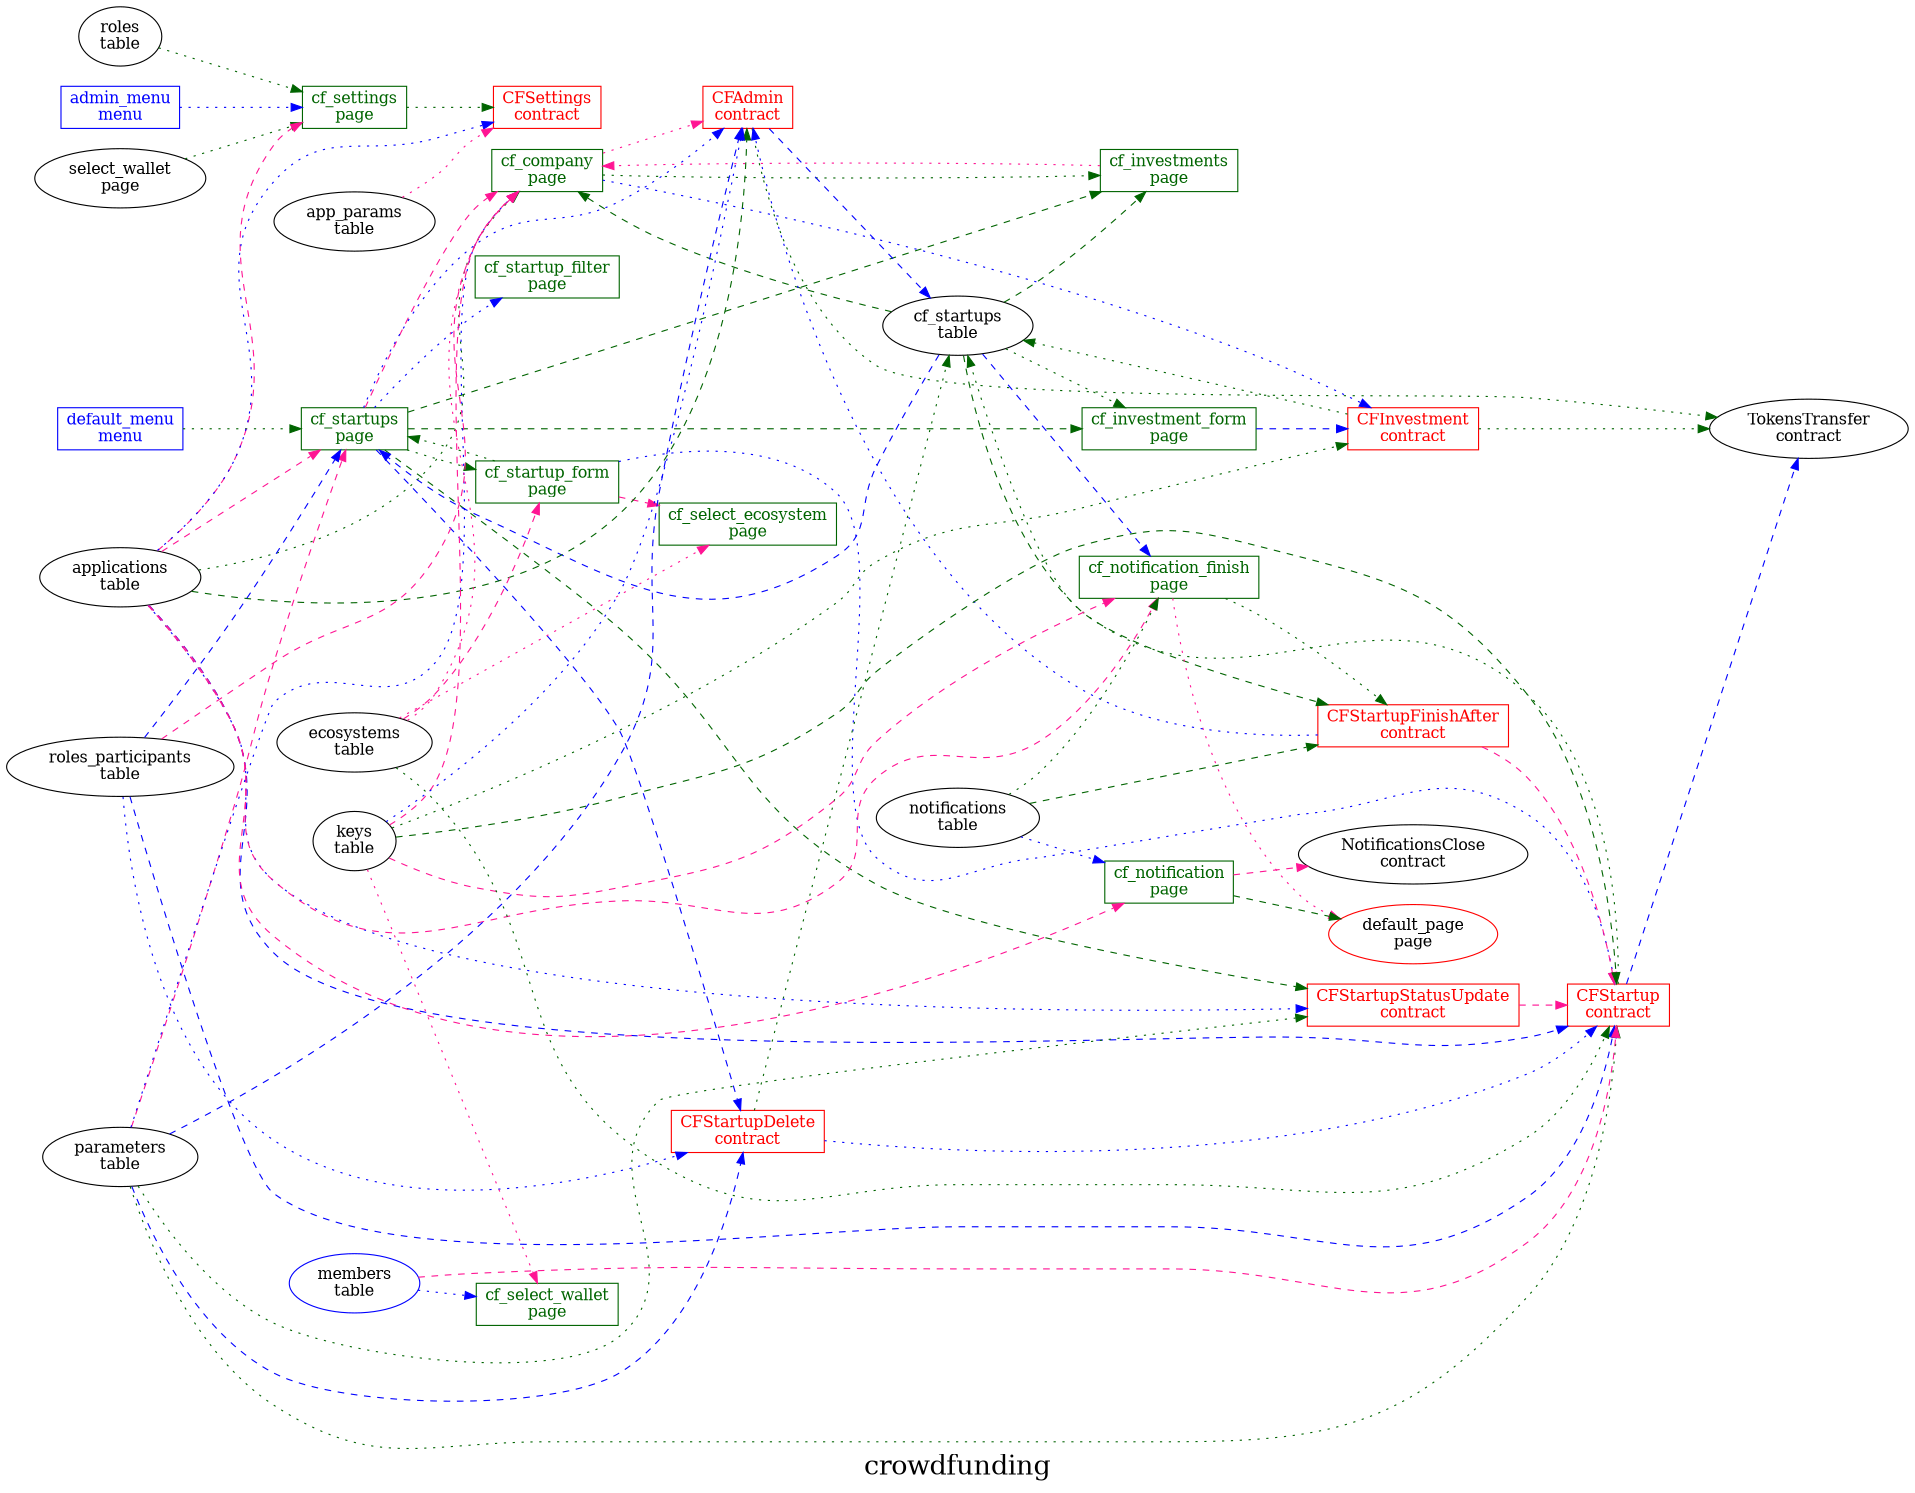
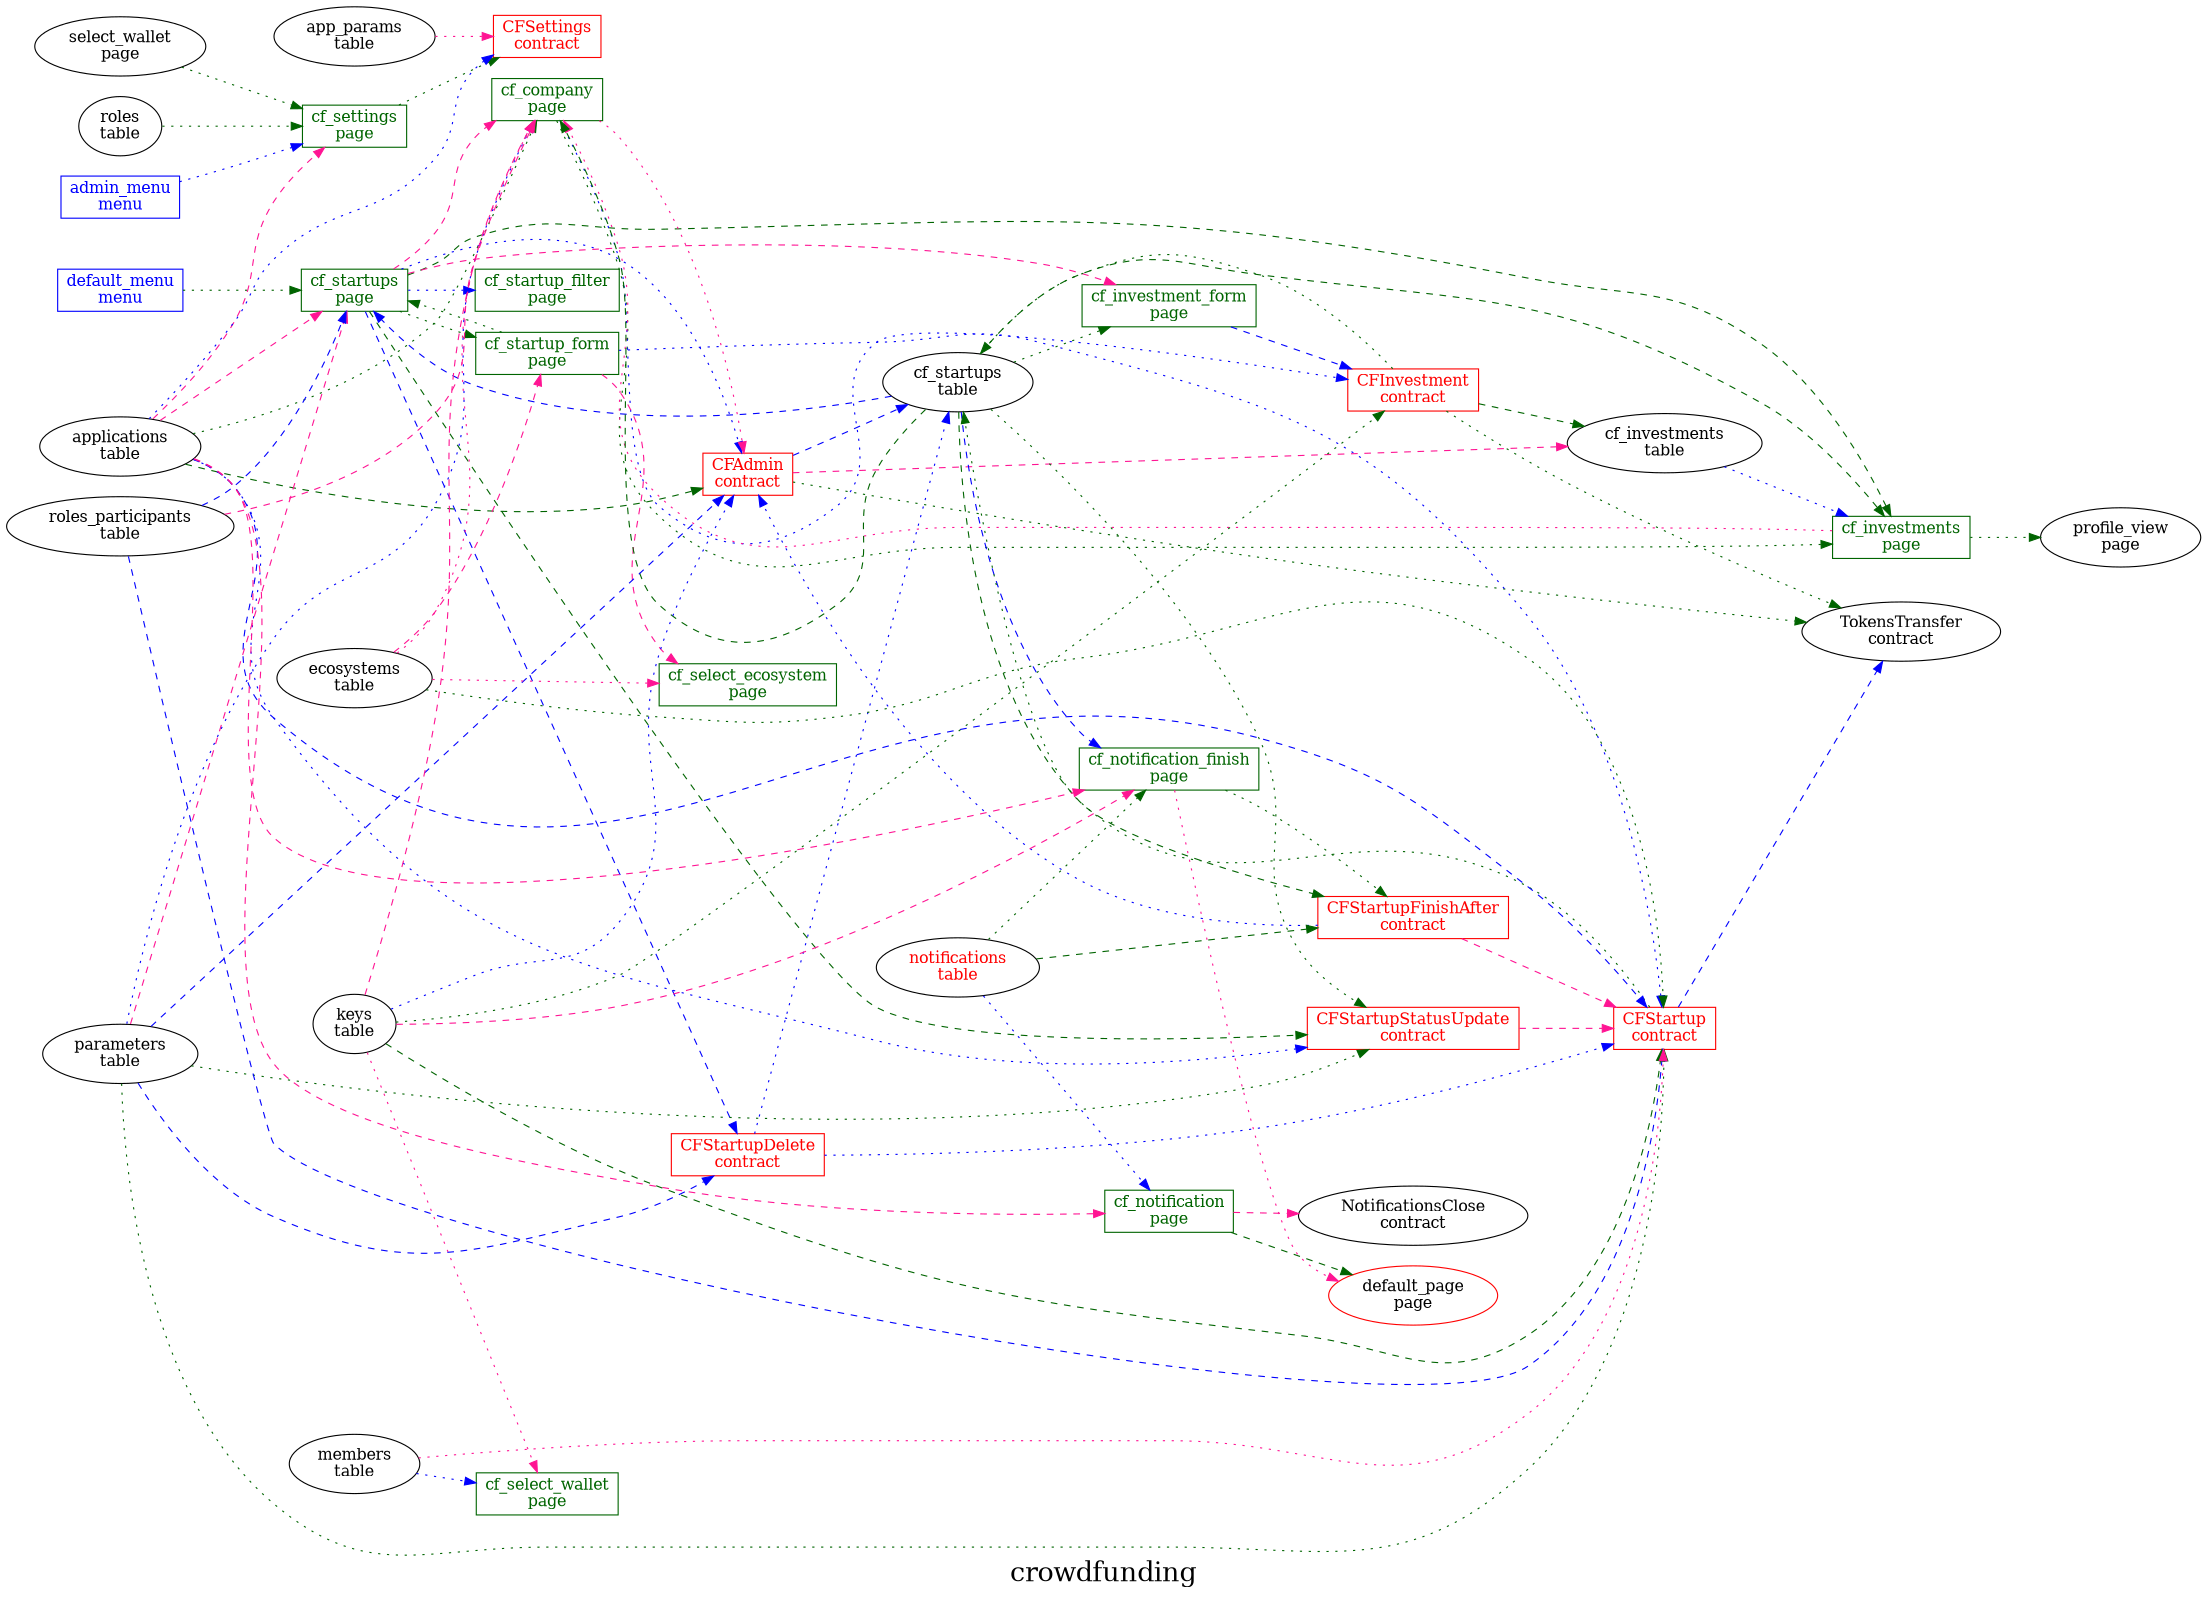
(739, 429) -> (757, 245)
none -> (1665, 443)
none -> (2121, 537)
none -> (1228, 681)
(846, 757) -> (850, 778)
(958, 818) -> (958, 967)
(286, 1147) -> none
(1094, 1269) -> (1174, 1441)
(355, 1283) -> (355, 1464)
